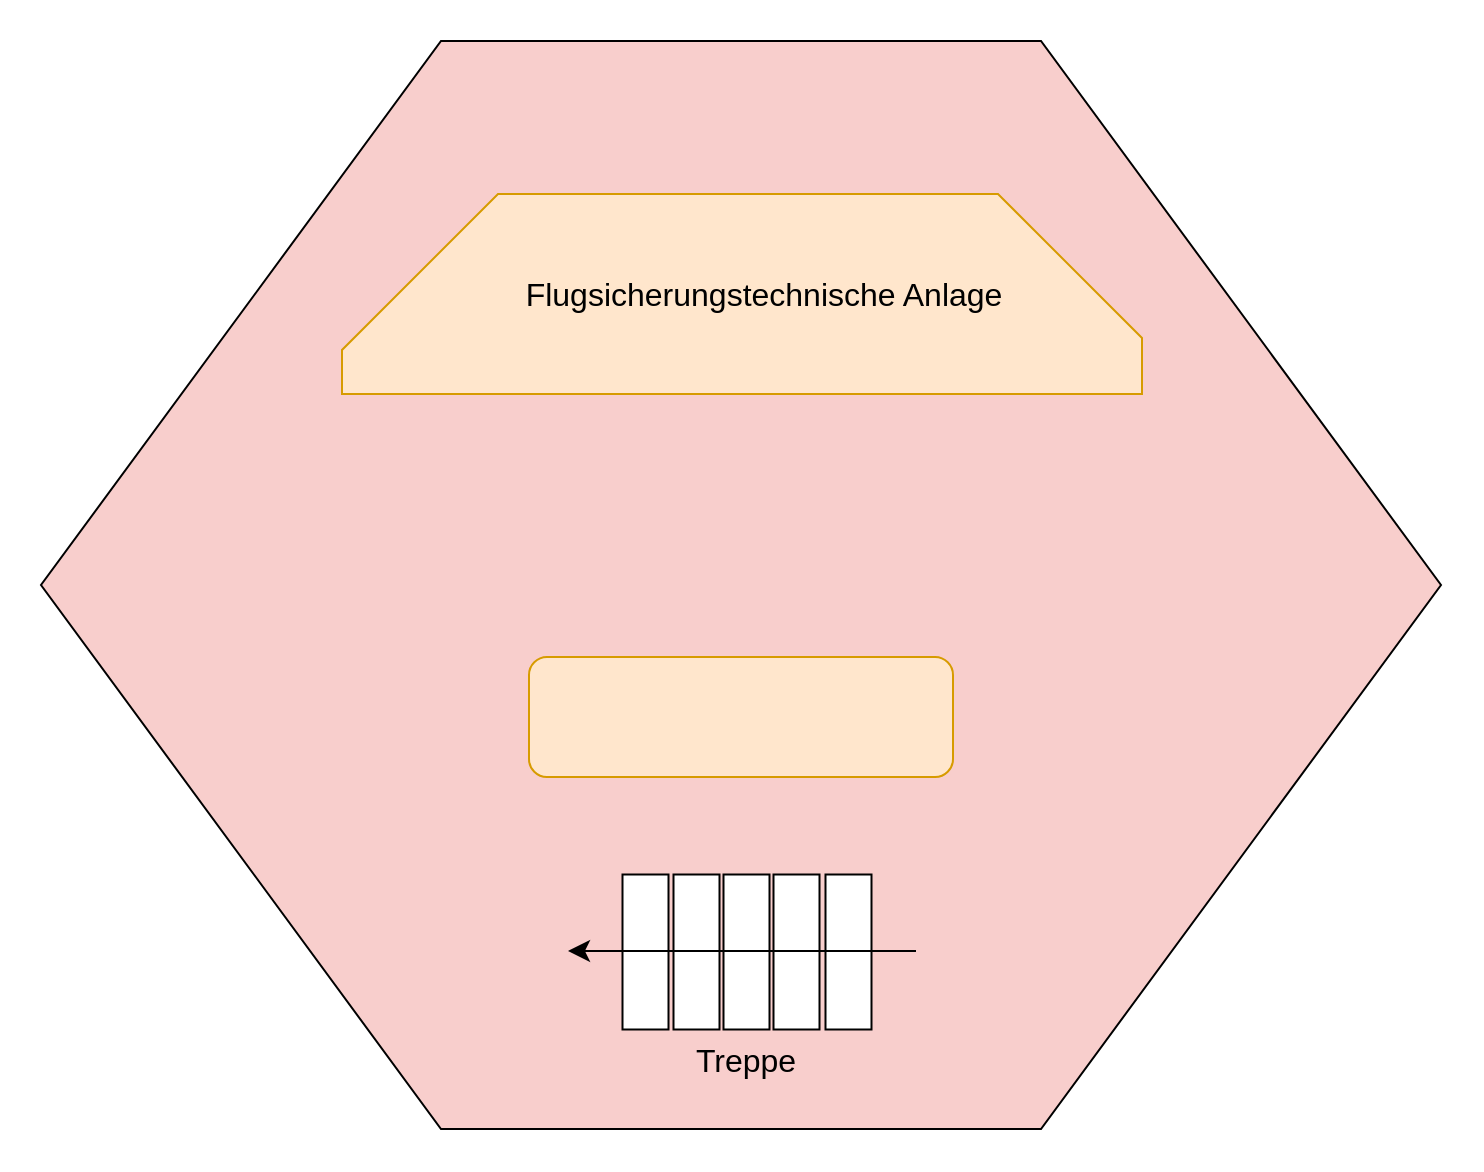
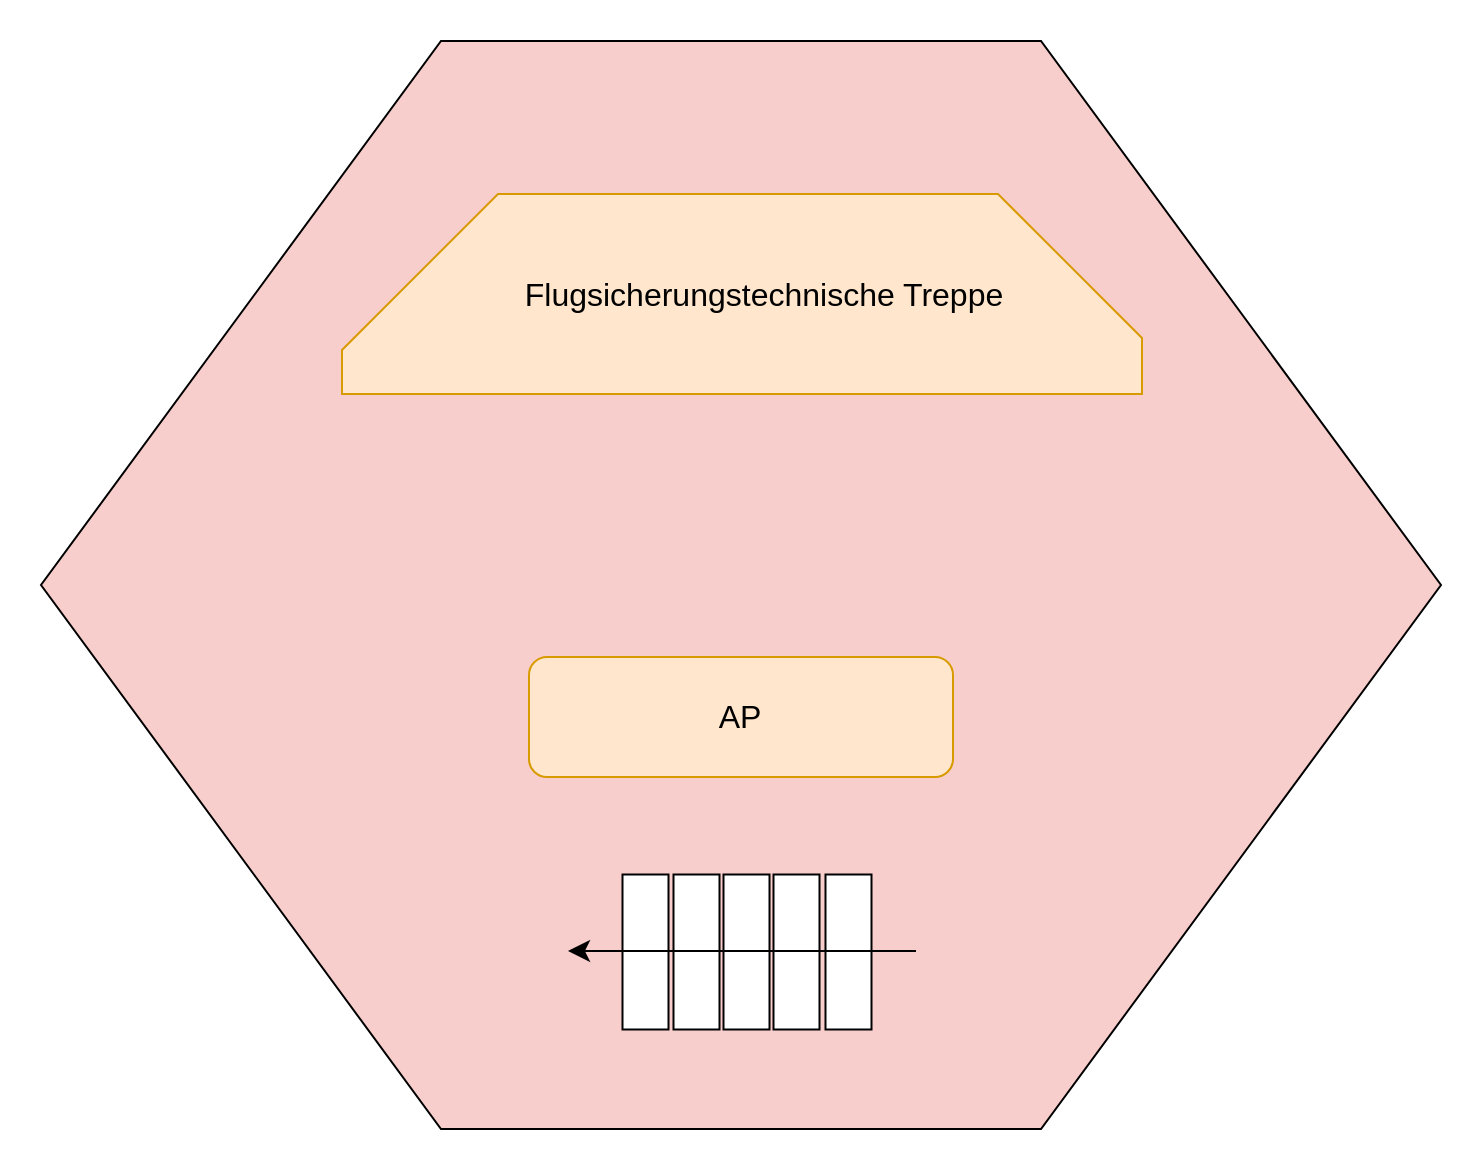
(765, 295) -> (765, 295)
none -> (741, 717)
(747, 1060) -> none
